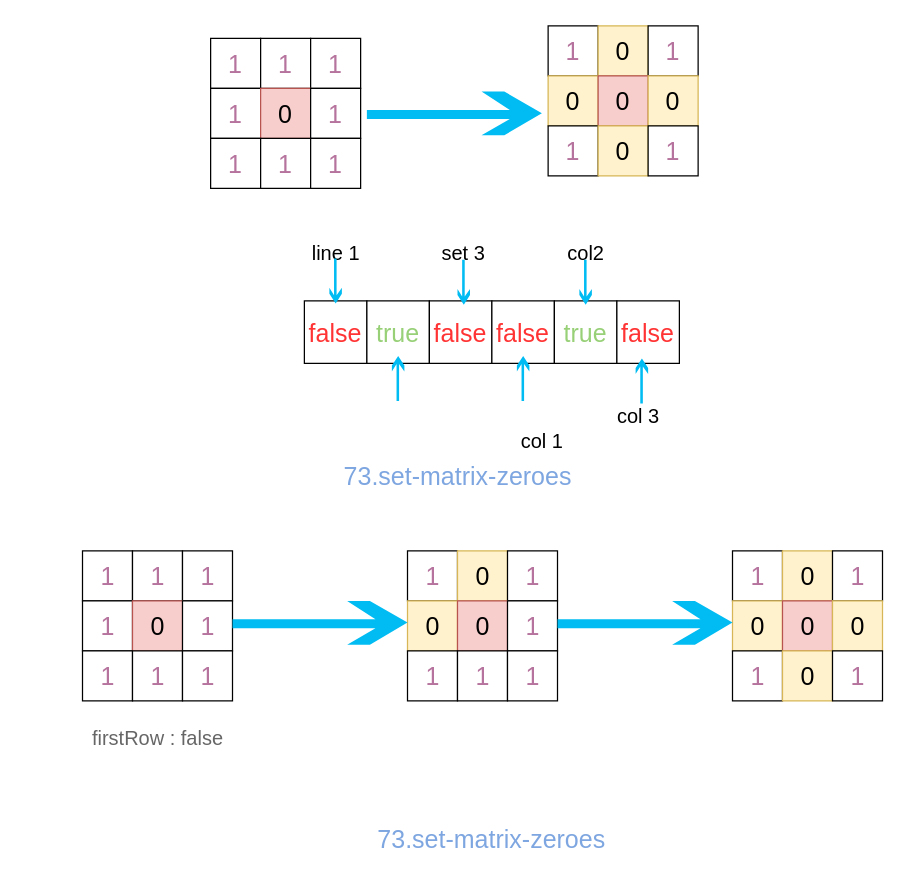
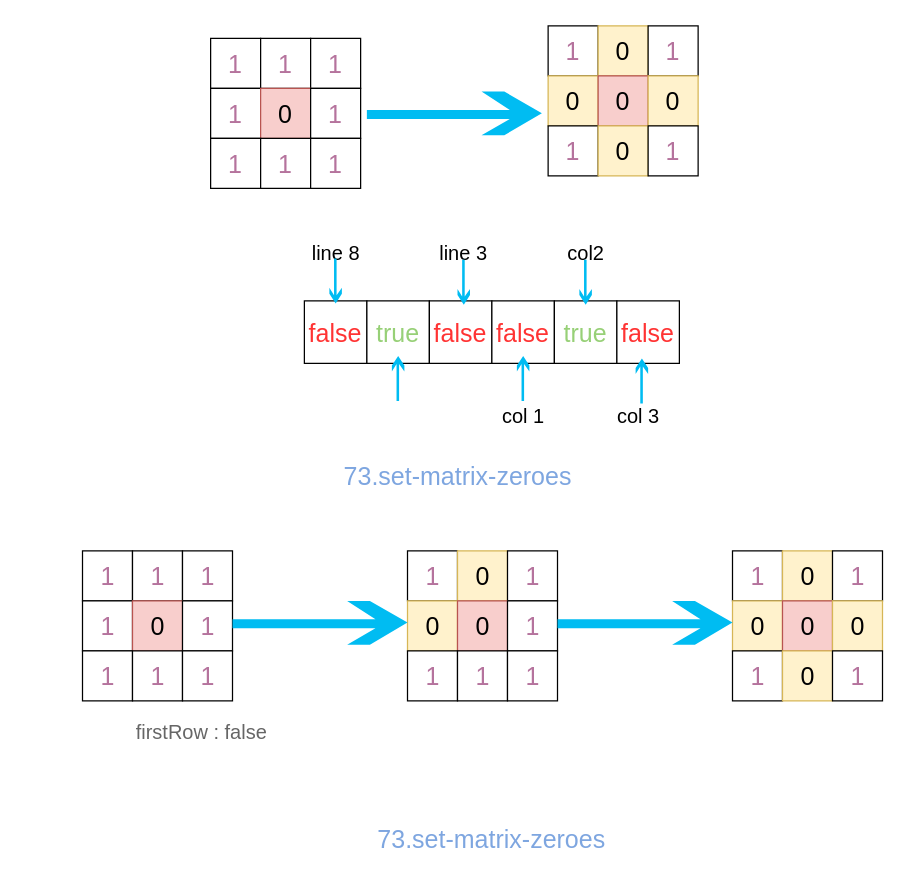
(336, 251) -> (336, 251)
(464, 251) -> (464, 251)
(542, 438) -> (523, 413)
(158, 738) -> (201, 732)
